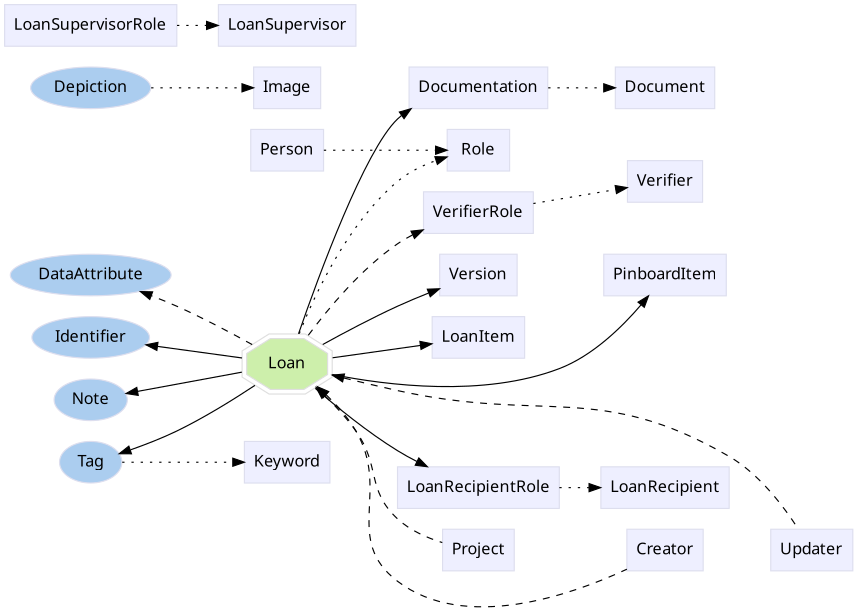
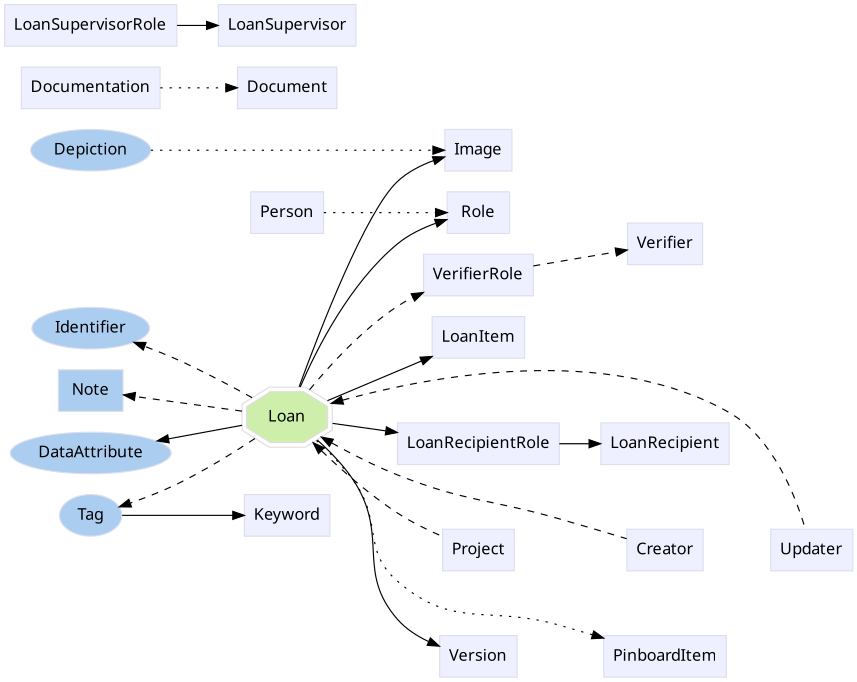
(192, 25) -> (192, 25)
(575, 197) -> (575, 259)
(342, 220) -> (350, 261)
(352, 233) -> (353, 292)
(203, 318) -> (205, 432)
(200, 352) -> (199, 370)
(190, 382) -> (189, 404)
(499, 383) -> (413, 593)
(91, 400) -> (91, 391)
(195, 422) -> (195, 475)
(177, 462) -> (177, 515)
(574, 488) -> (574, 444)
